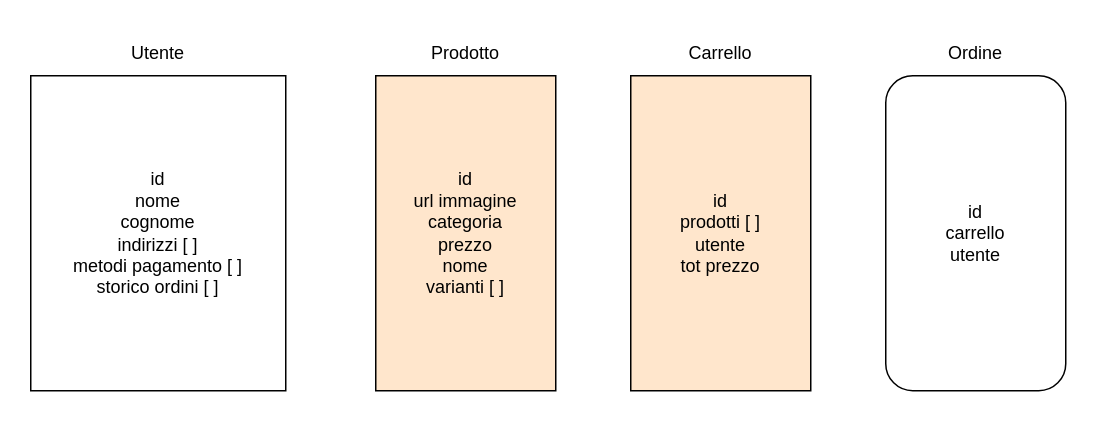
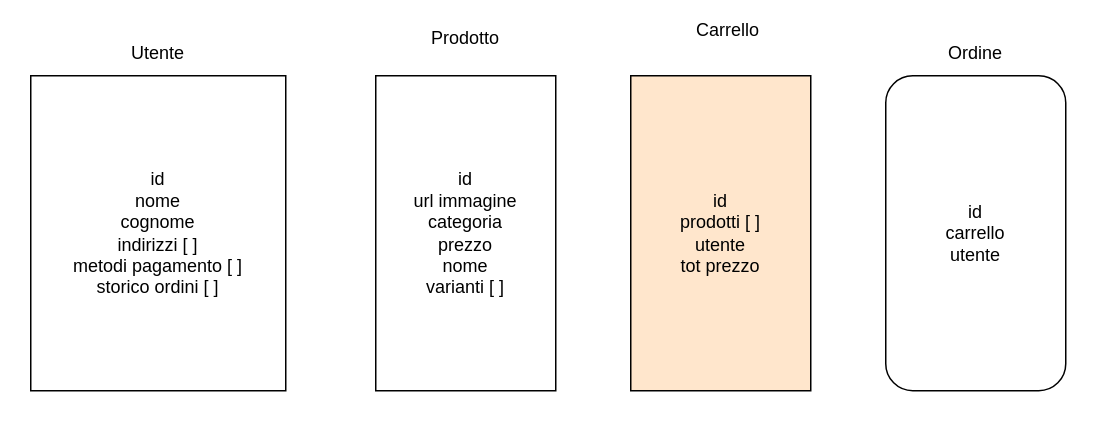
(466, 53) -> (466, 38)
(721, 53) -> (728, 31)
(466, 233) -> (466, 233)
